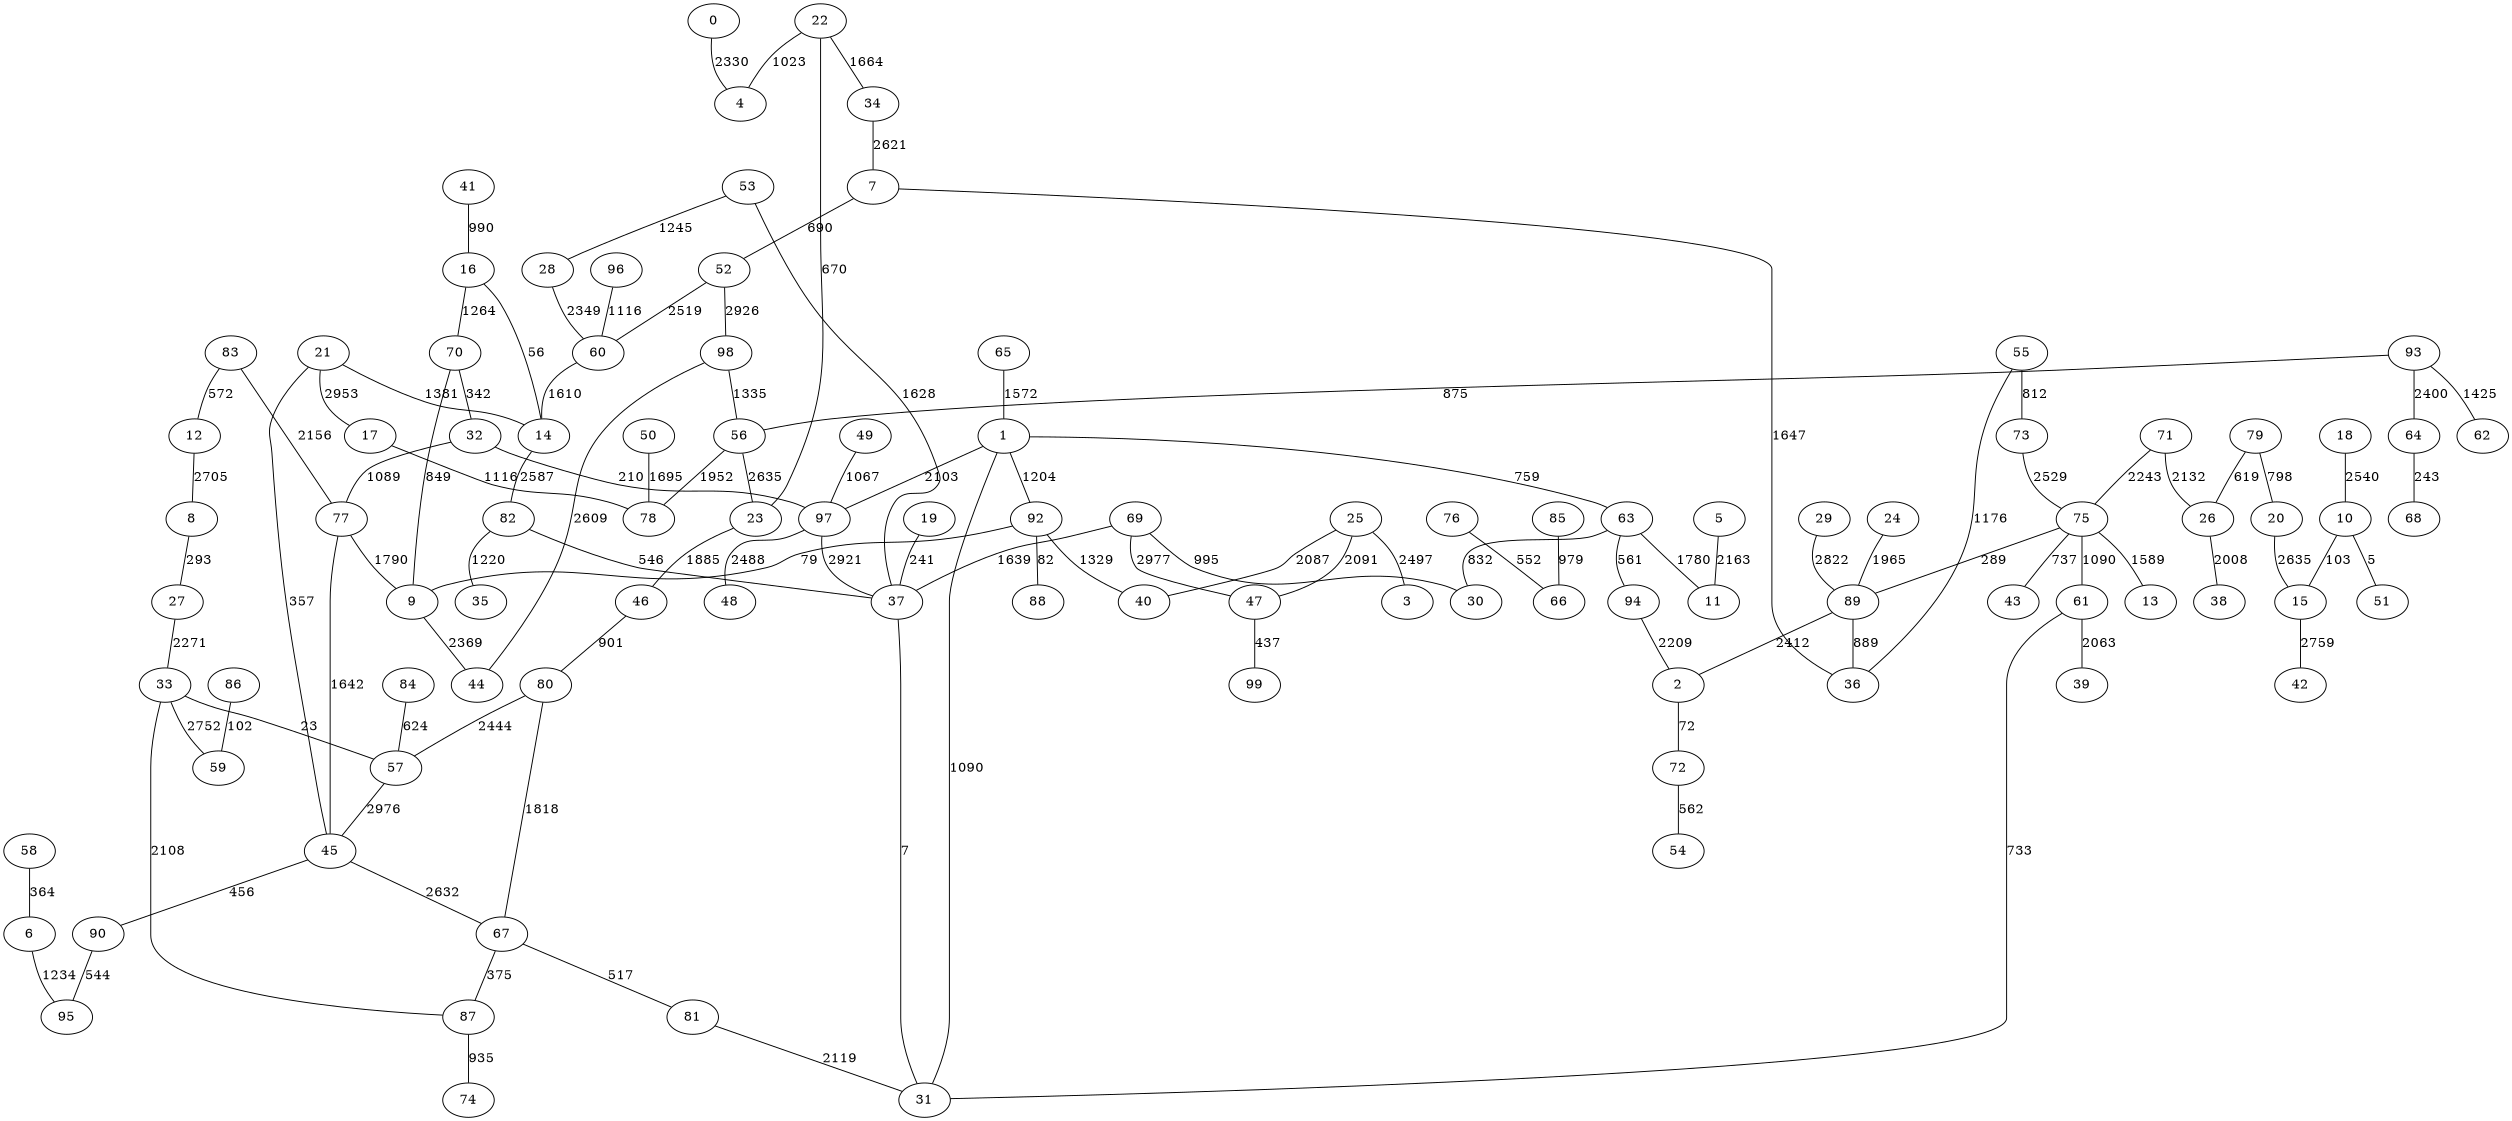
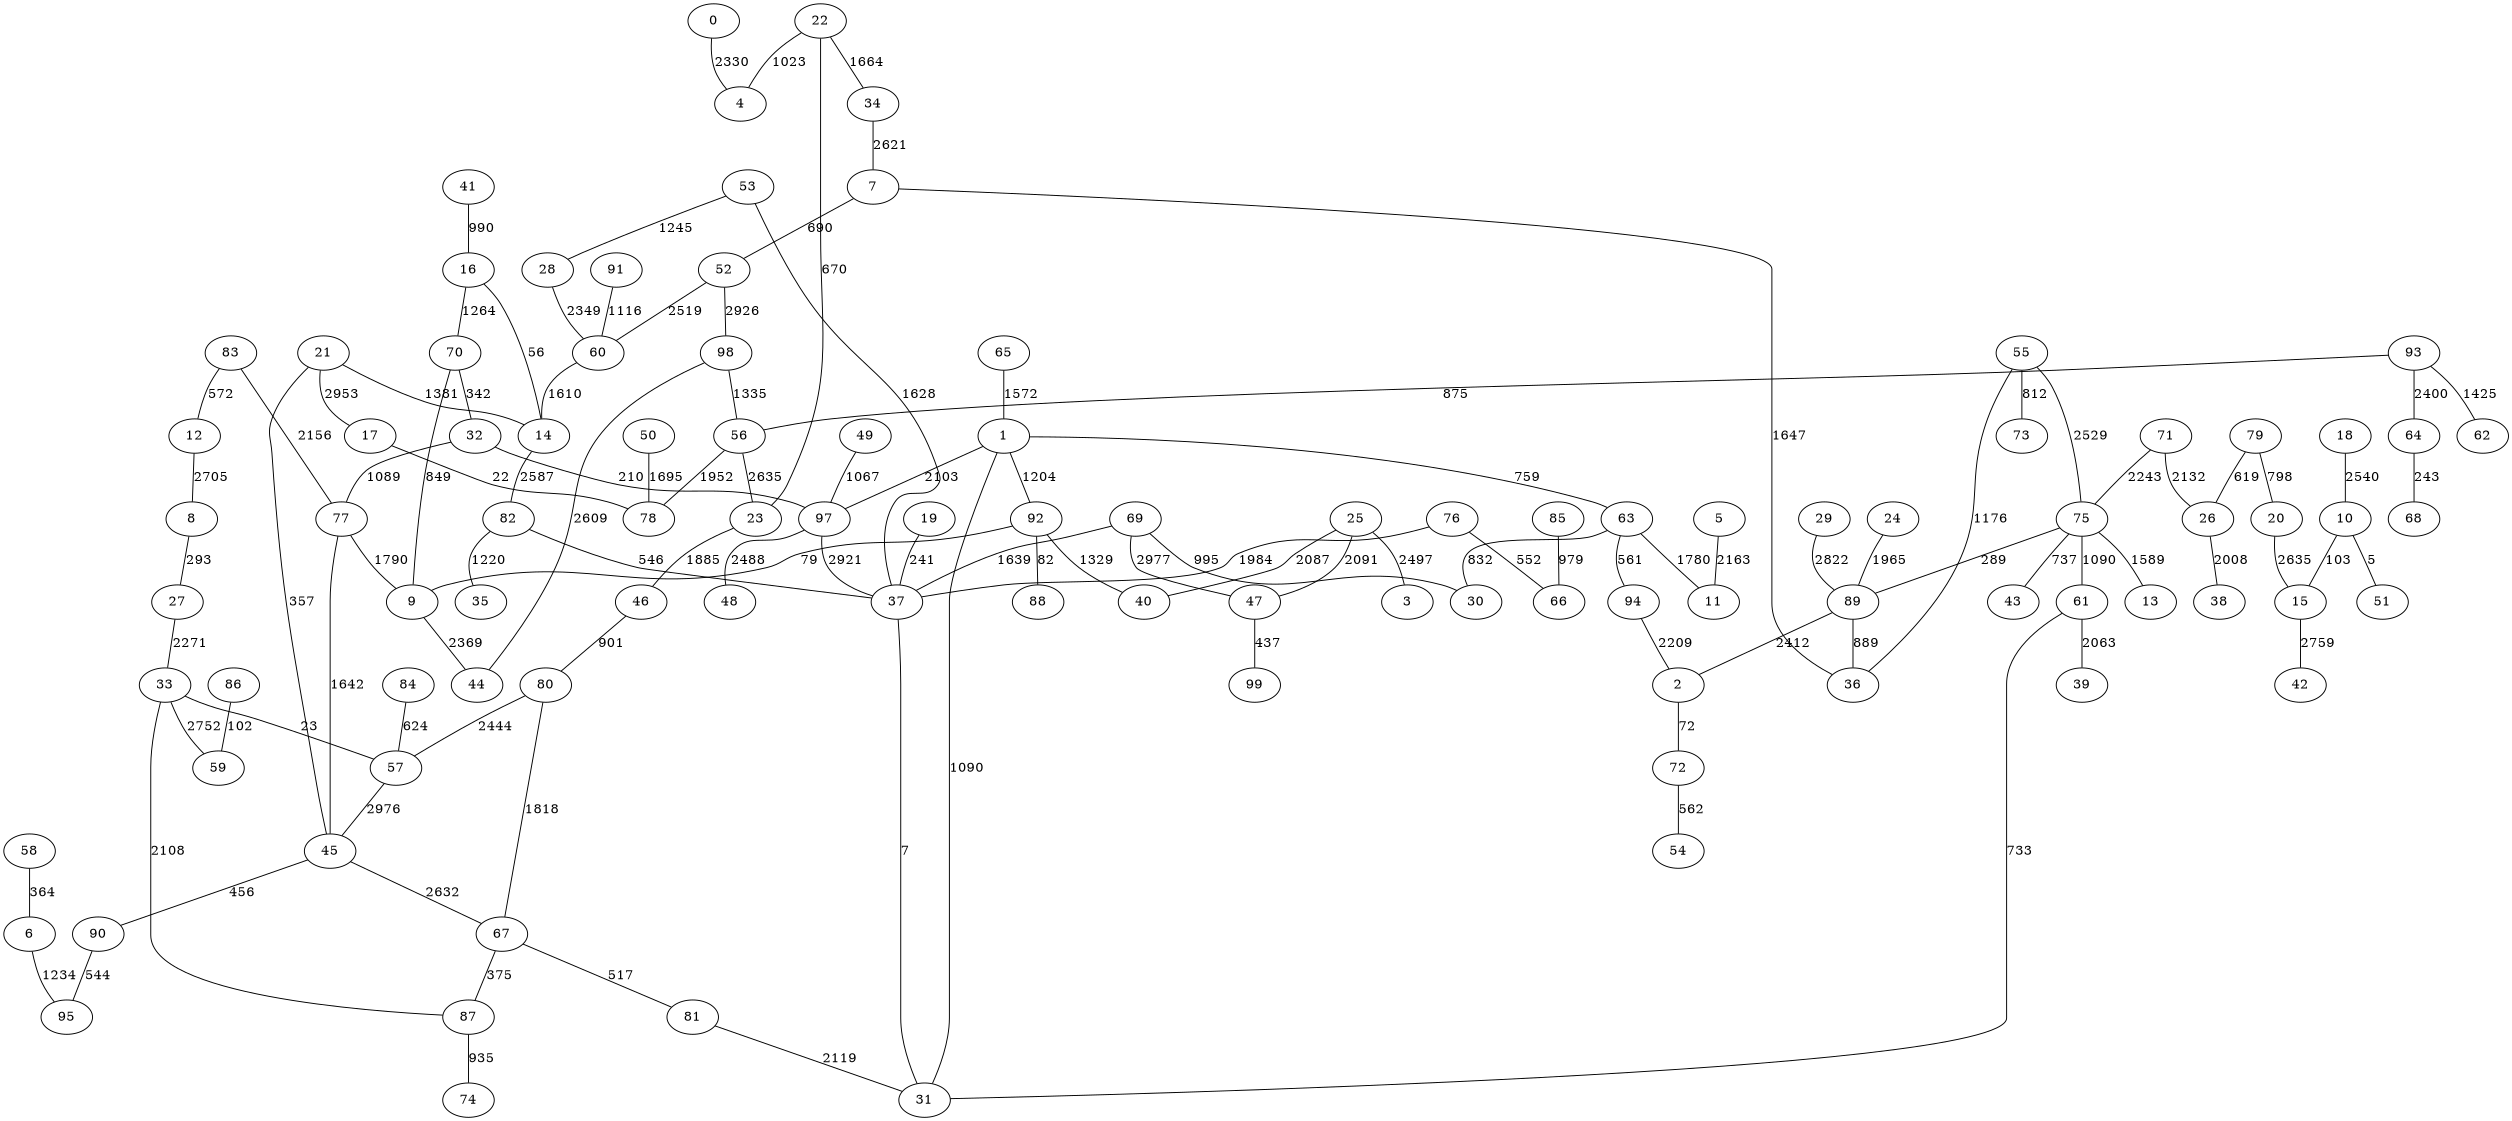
(616, 270) -> (616, 270)
(501, 478) -> (501, 478)
(2034, 486) -> (2069, 431)
none -> (1180, 576)
